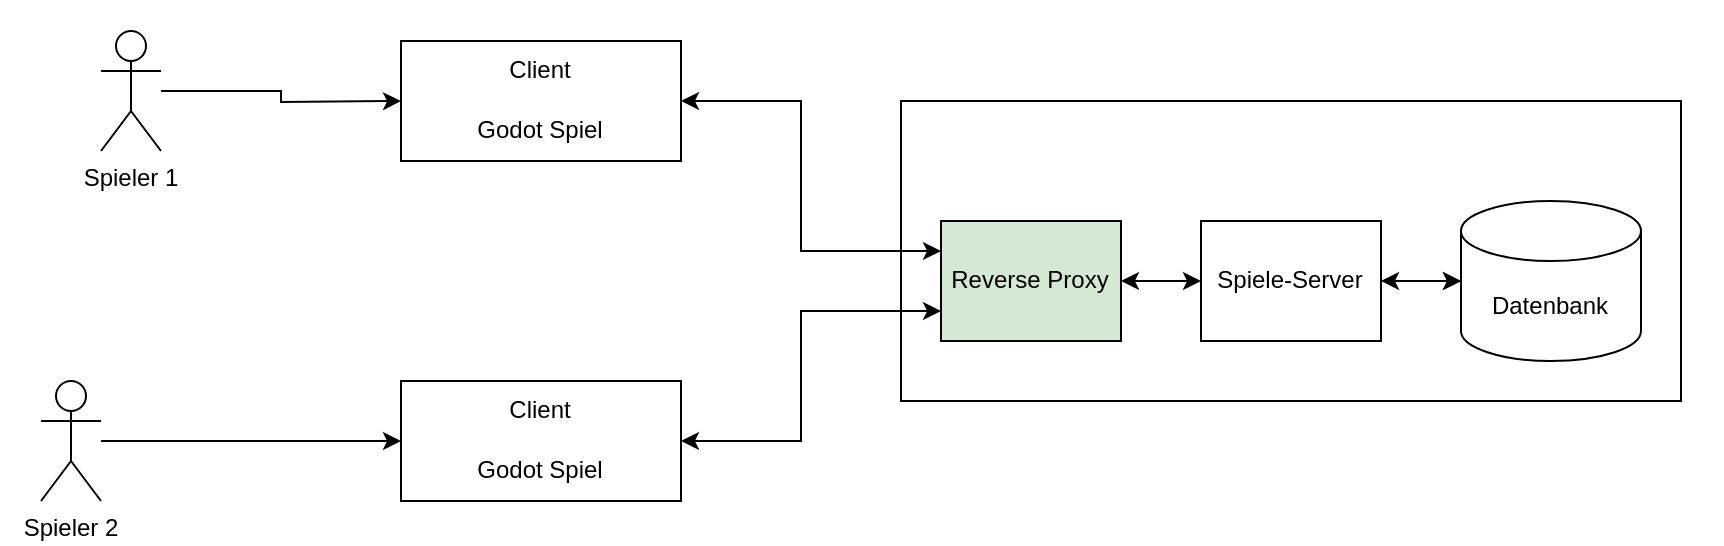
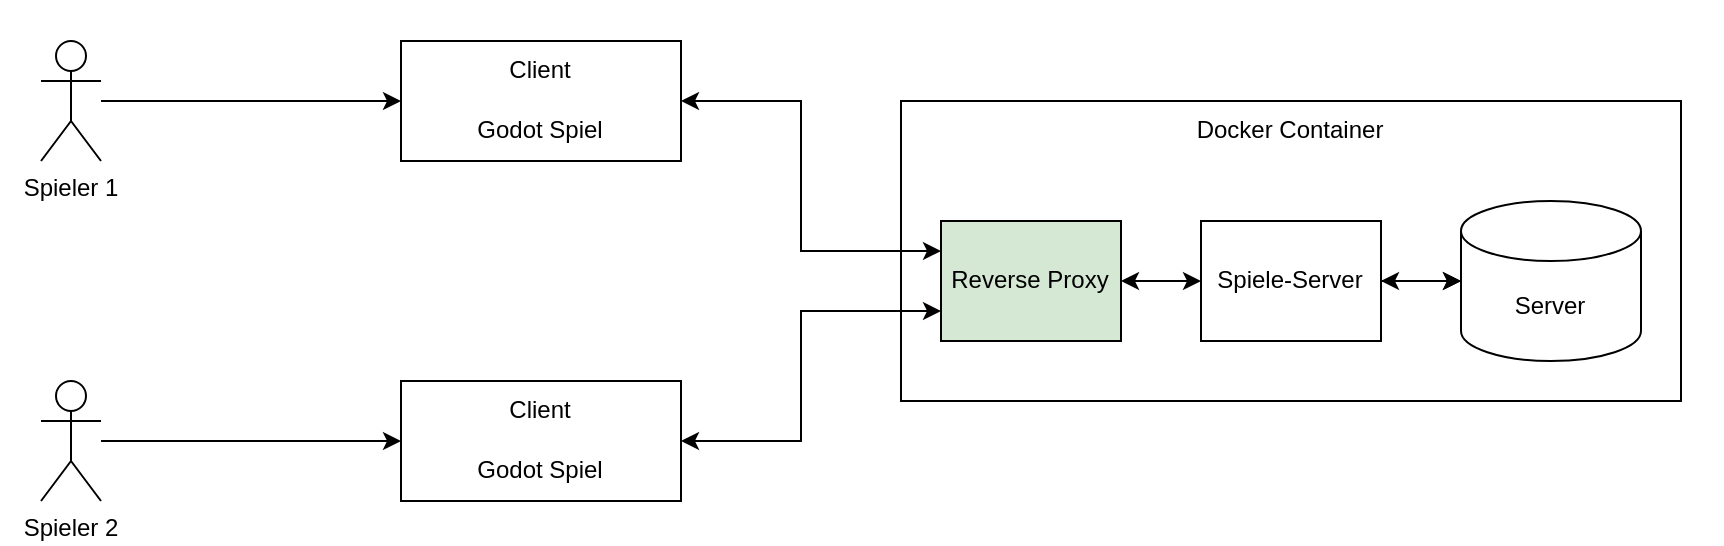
(131, 91) -> (71, 101)
none -> (1291, 131)
(1551, 307) -> (1551, 307)
